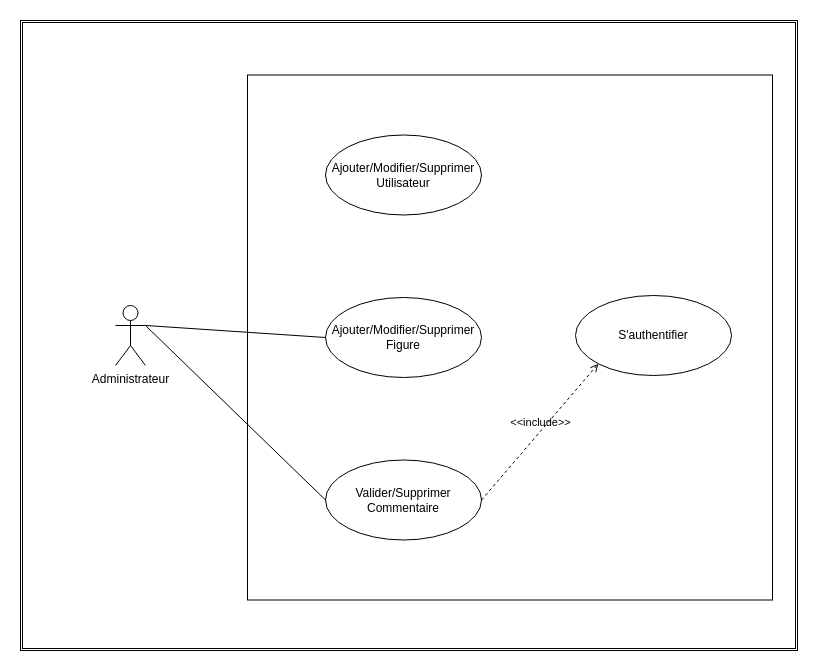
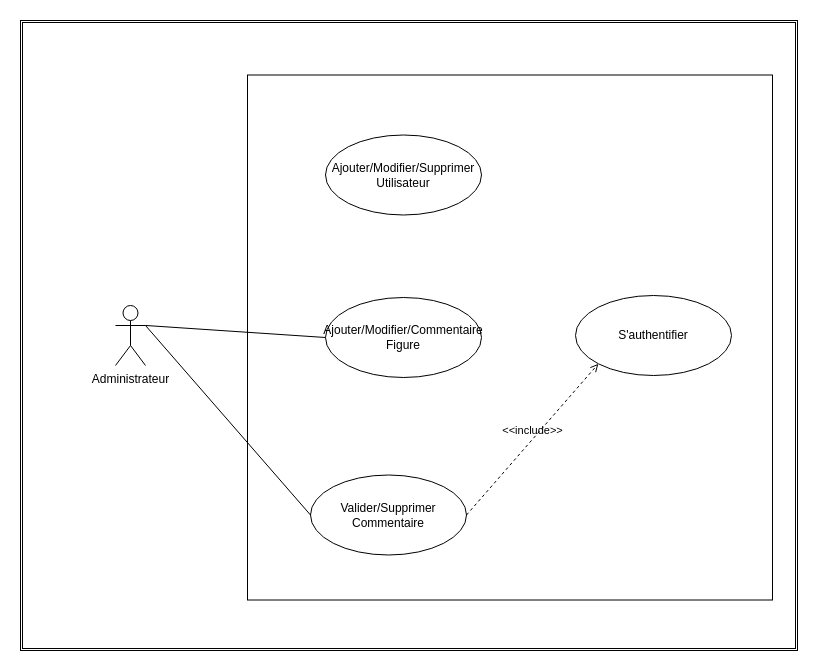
(404, 338) -> (404, 338)
(404, 500) -> (389, 515)
